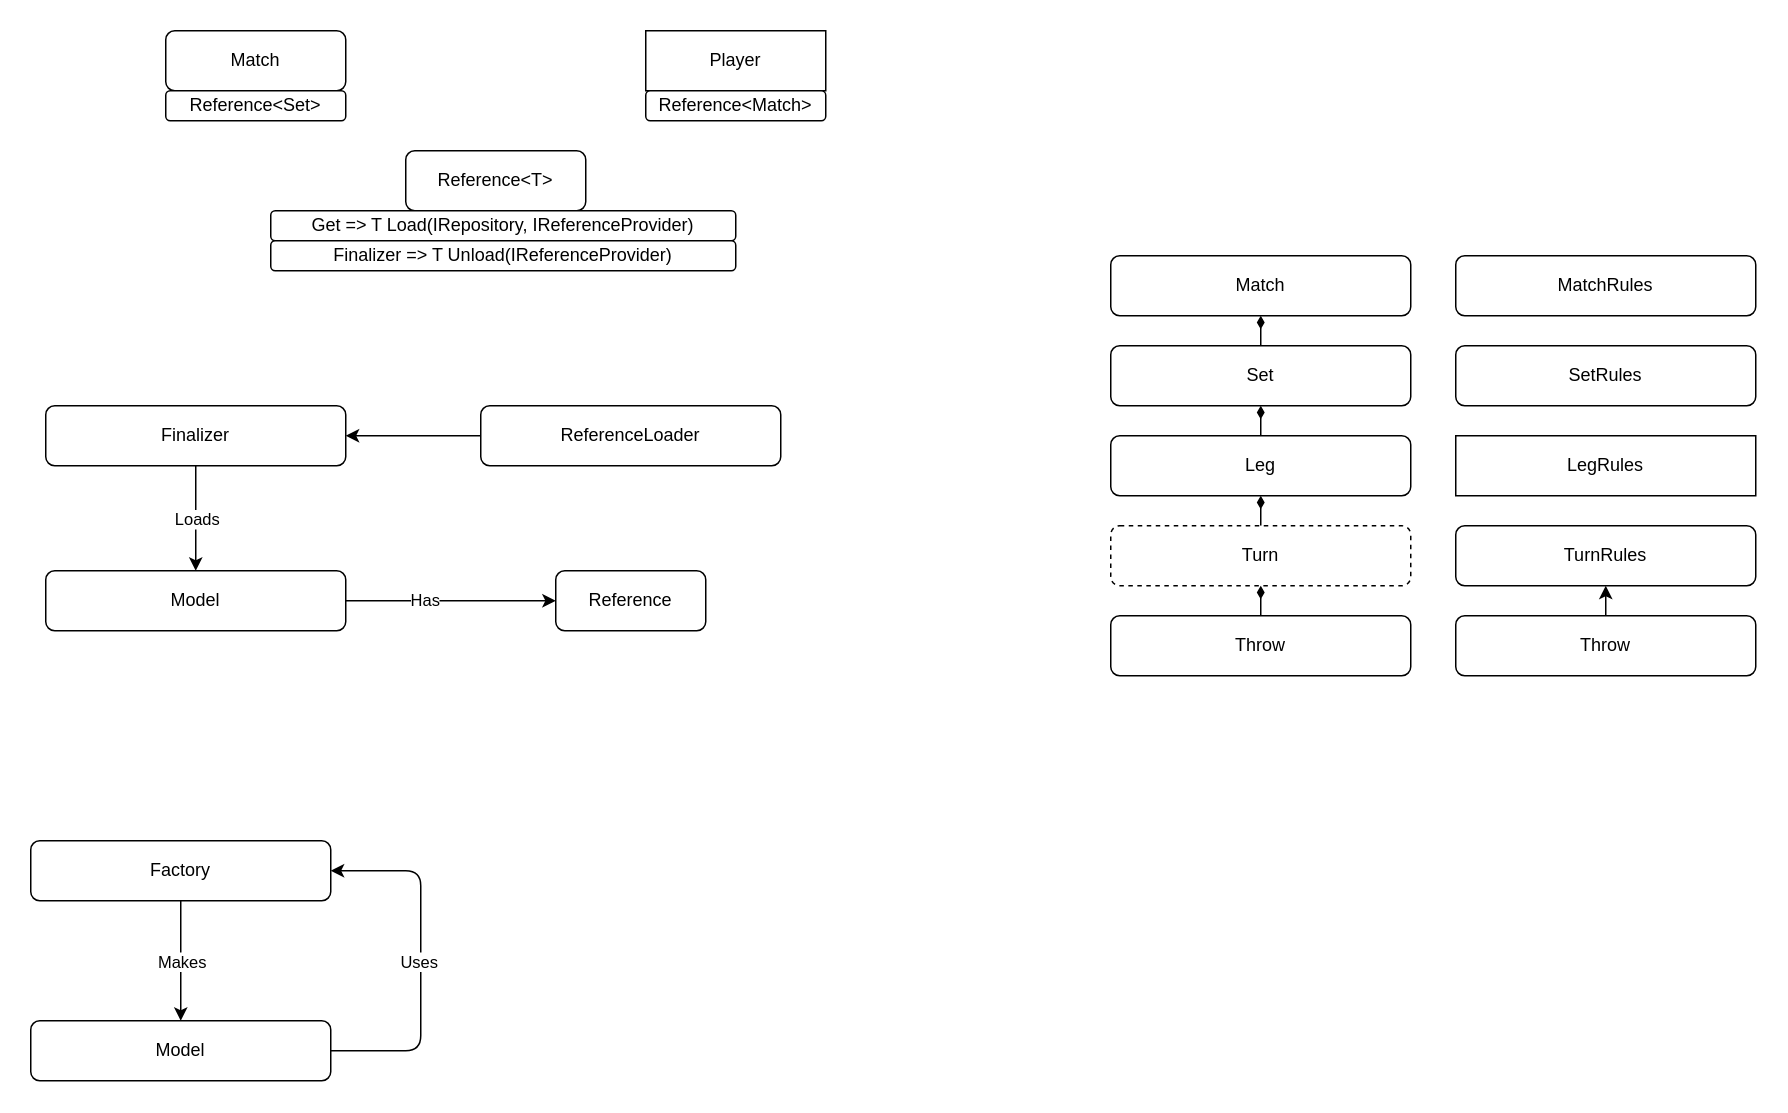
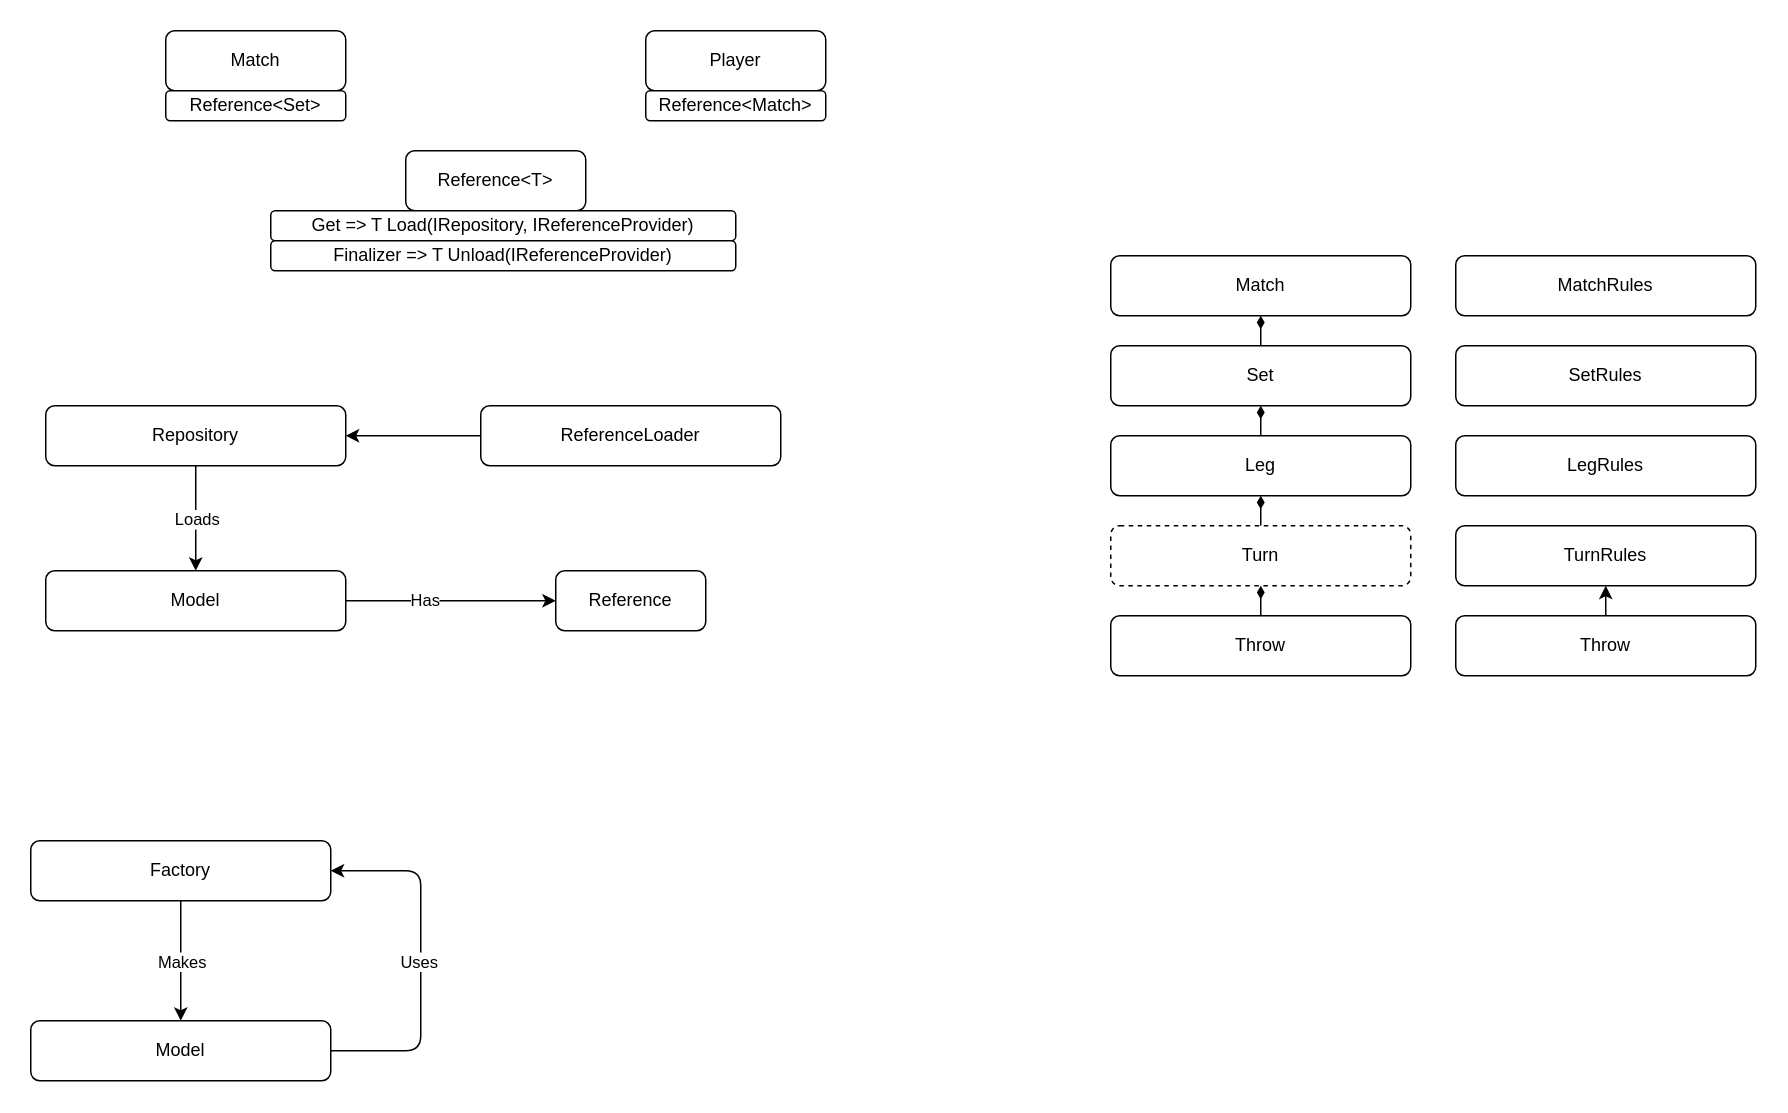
(736, 61) -> (736, 61)
(196, 436) -> (196, 436)
(1606, 466) -> (1606, 466)
